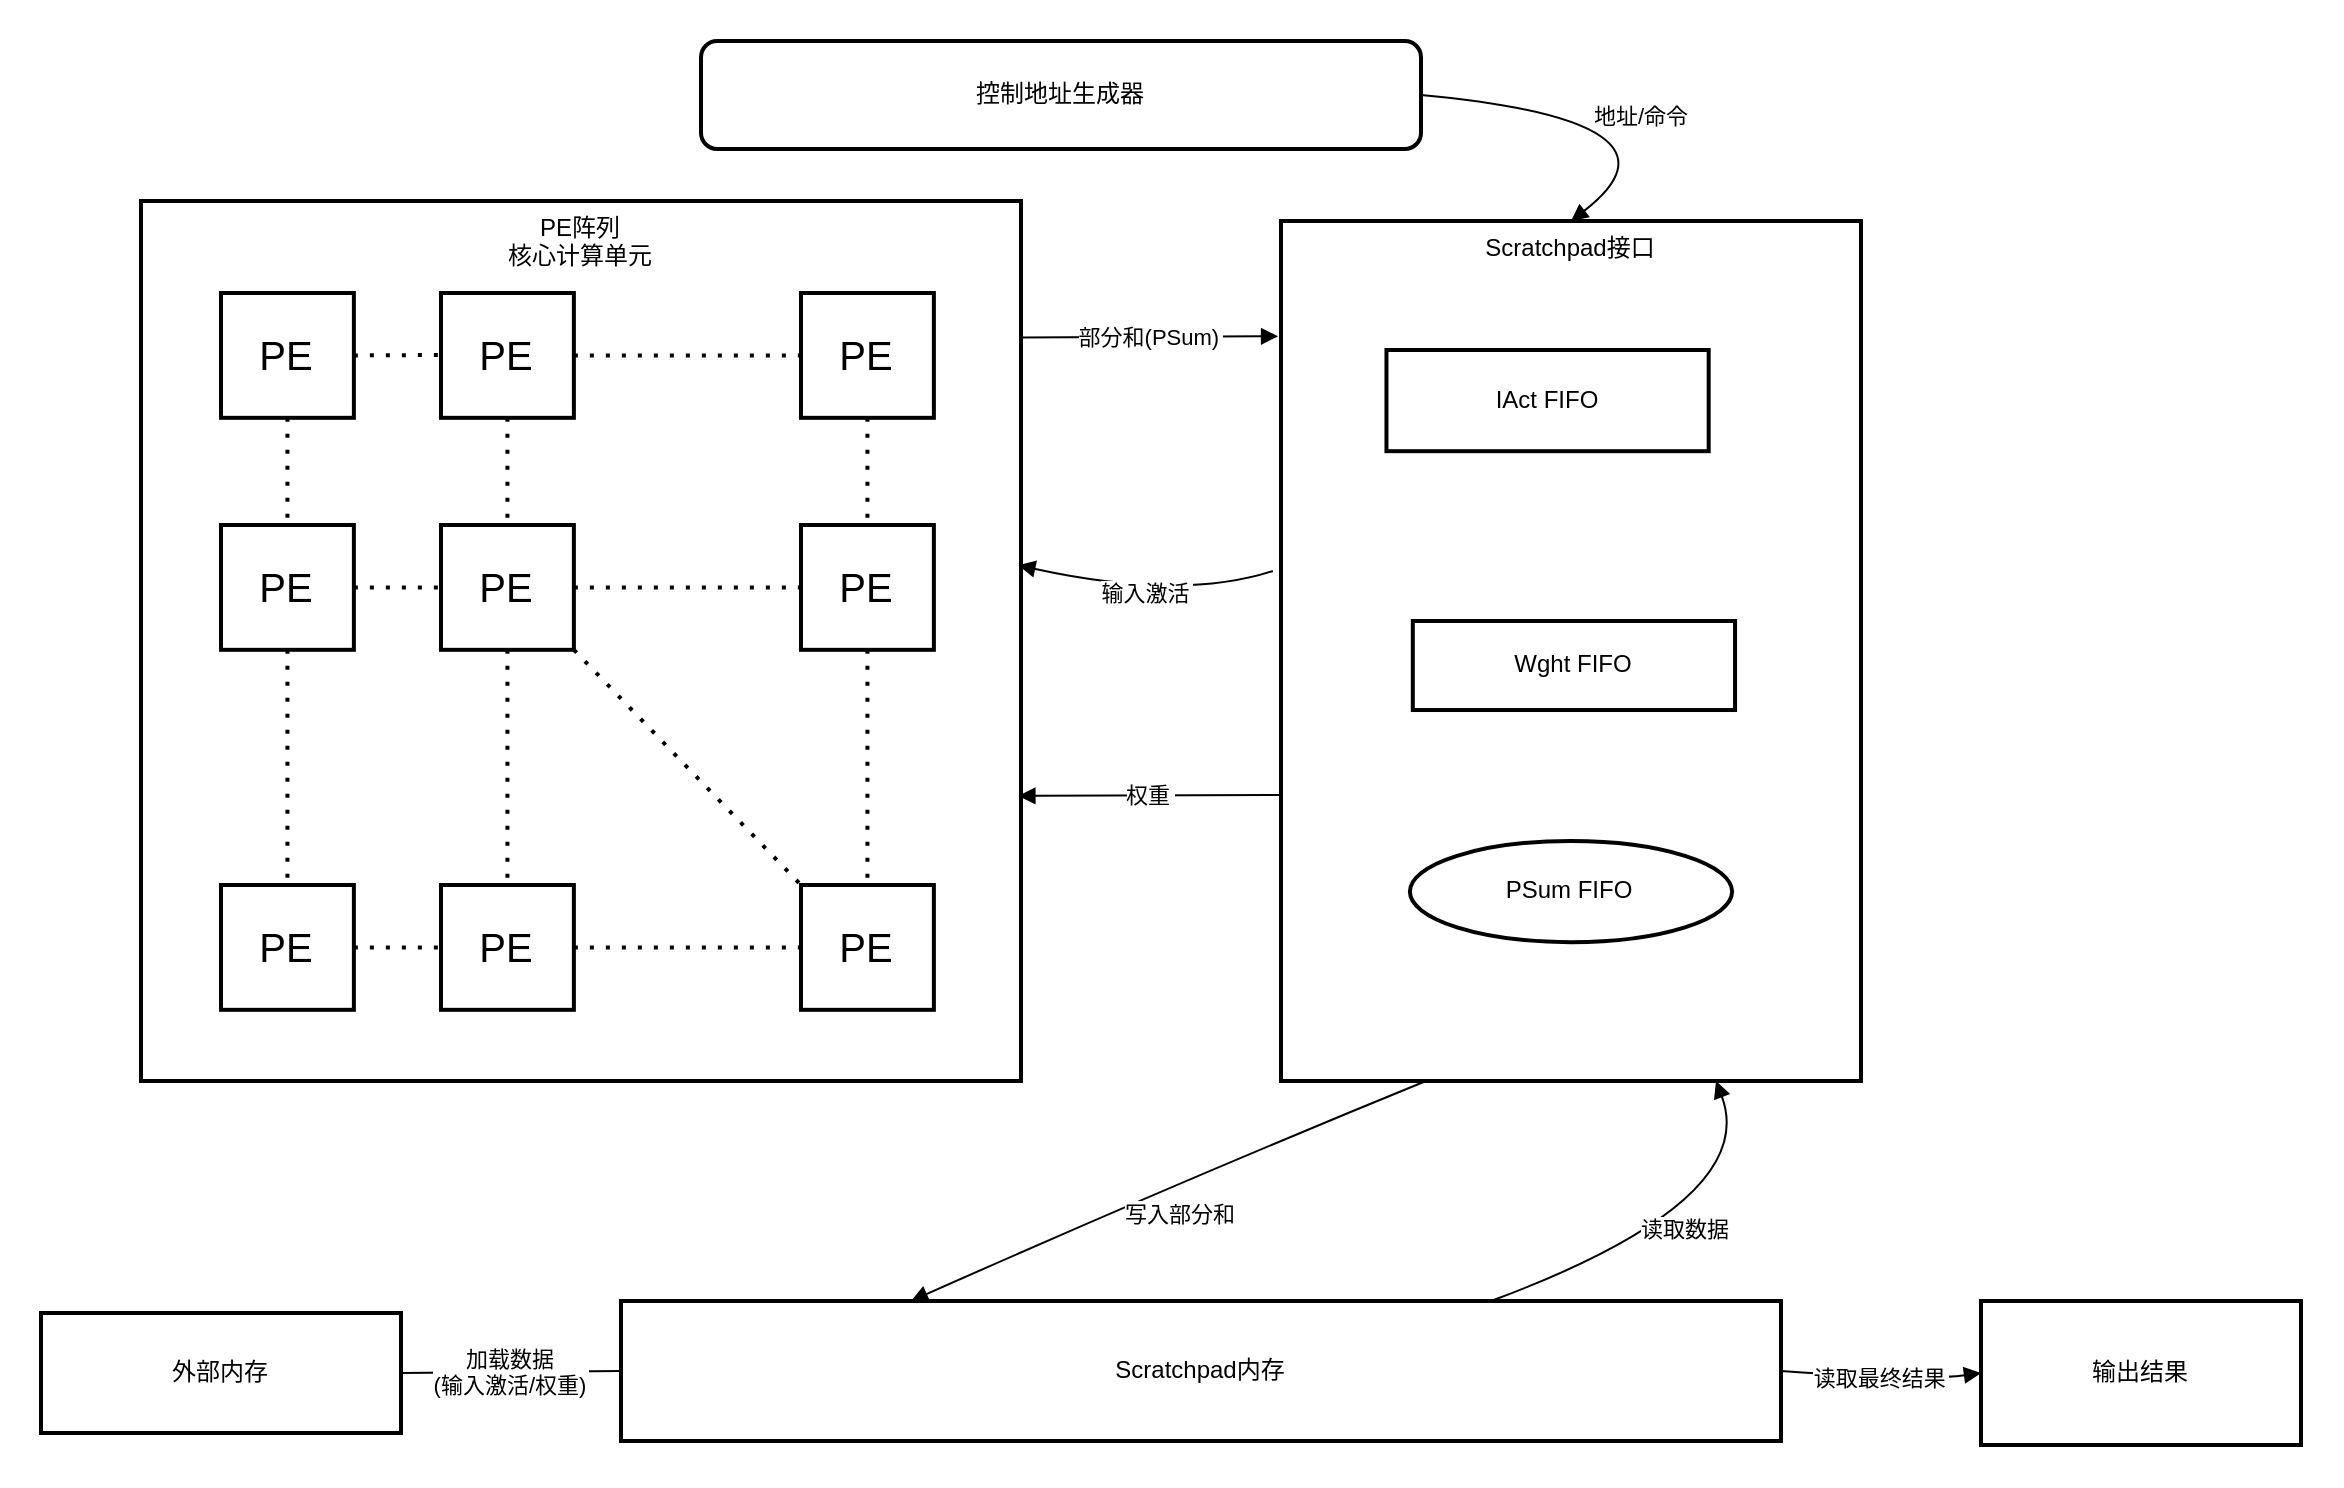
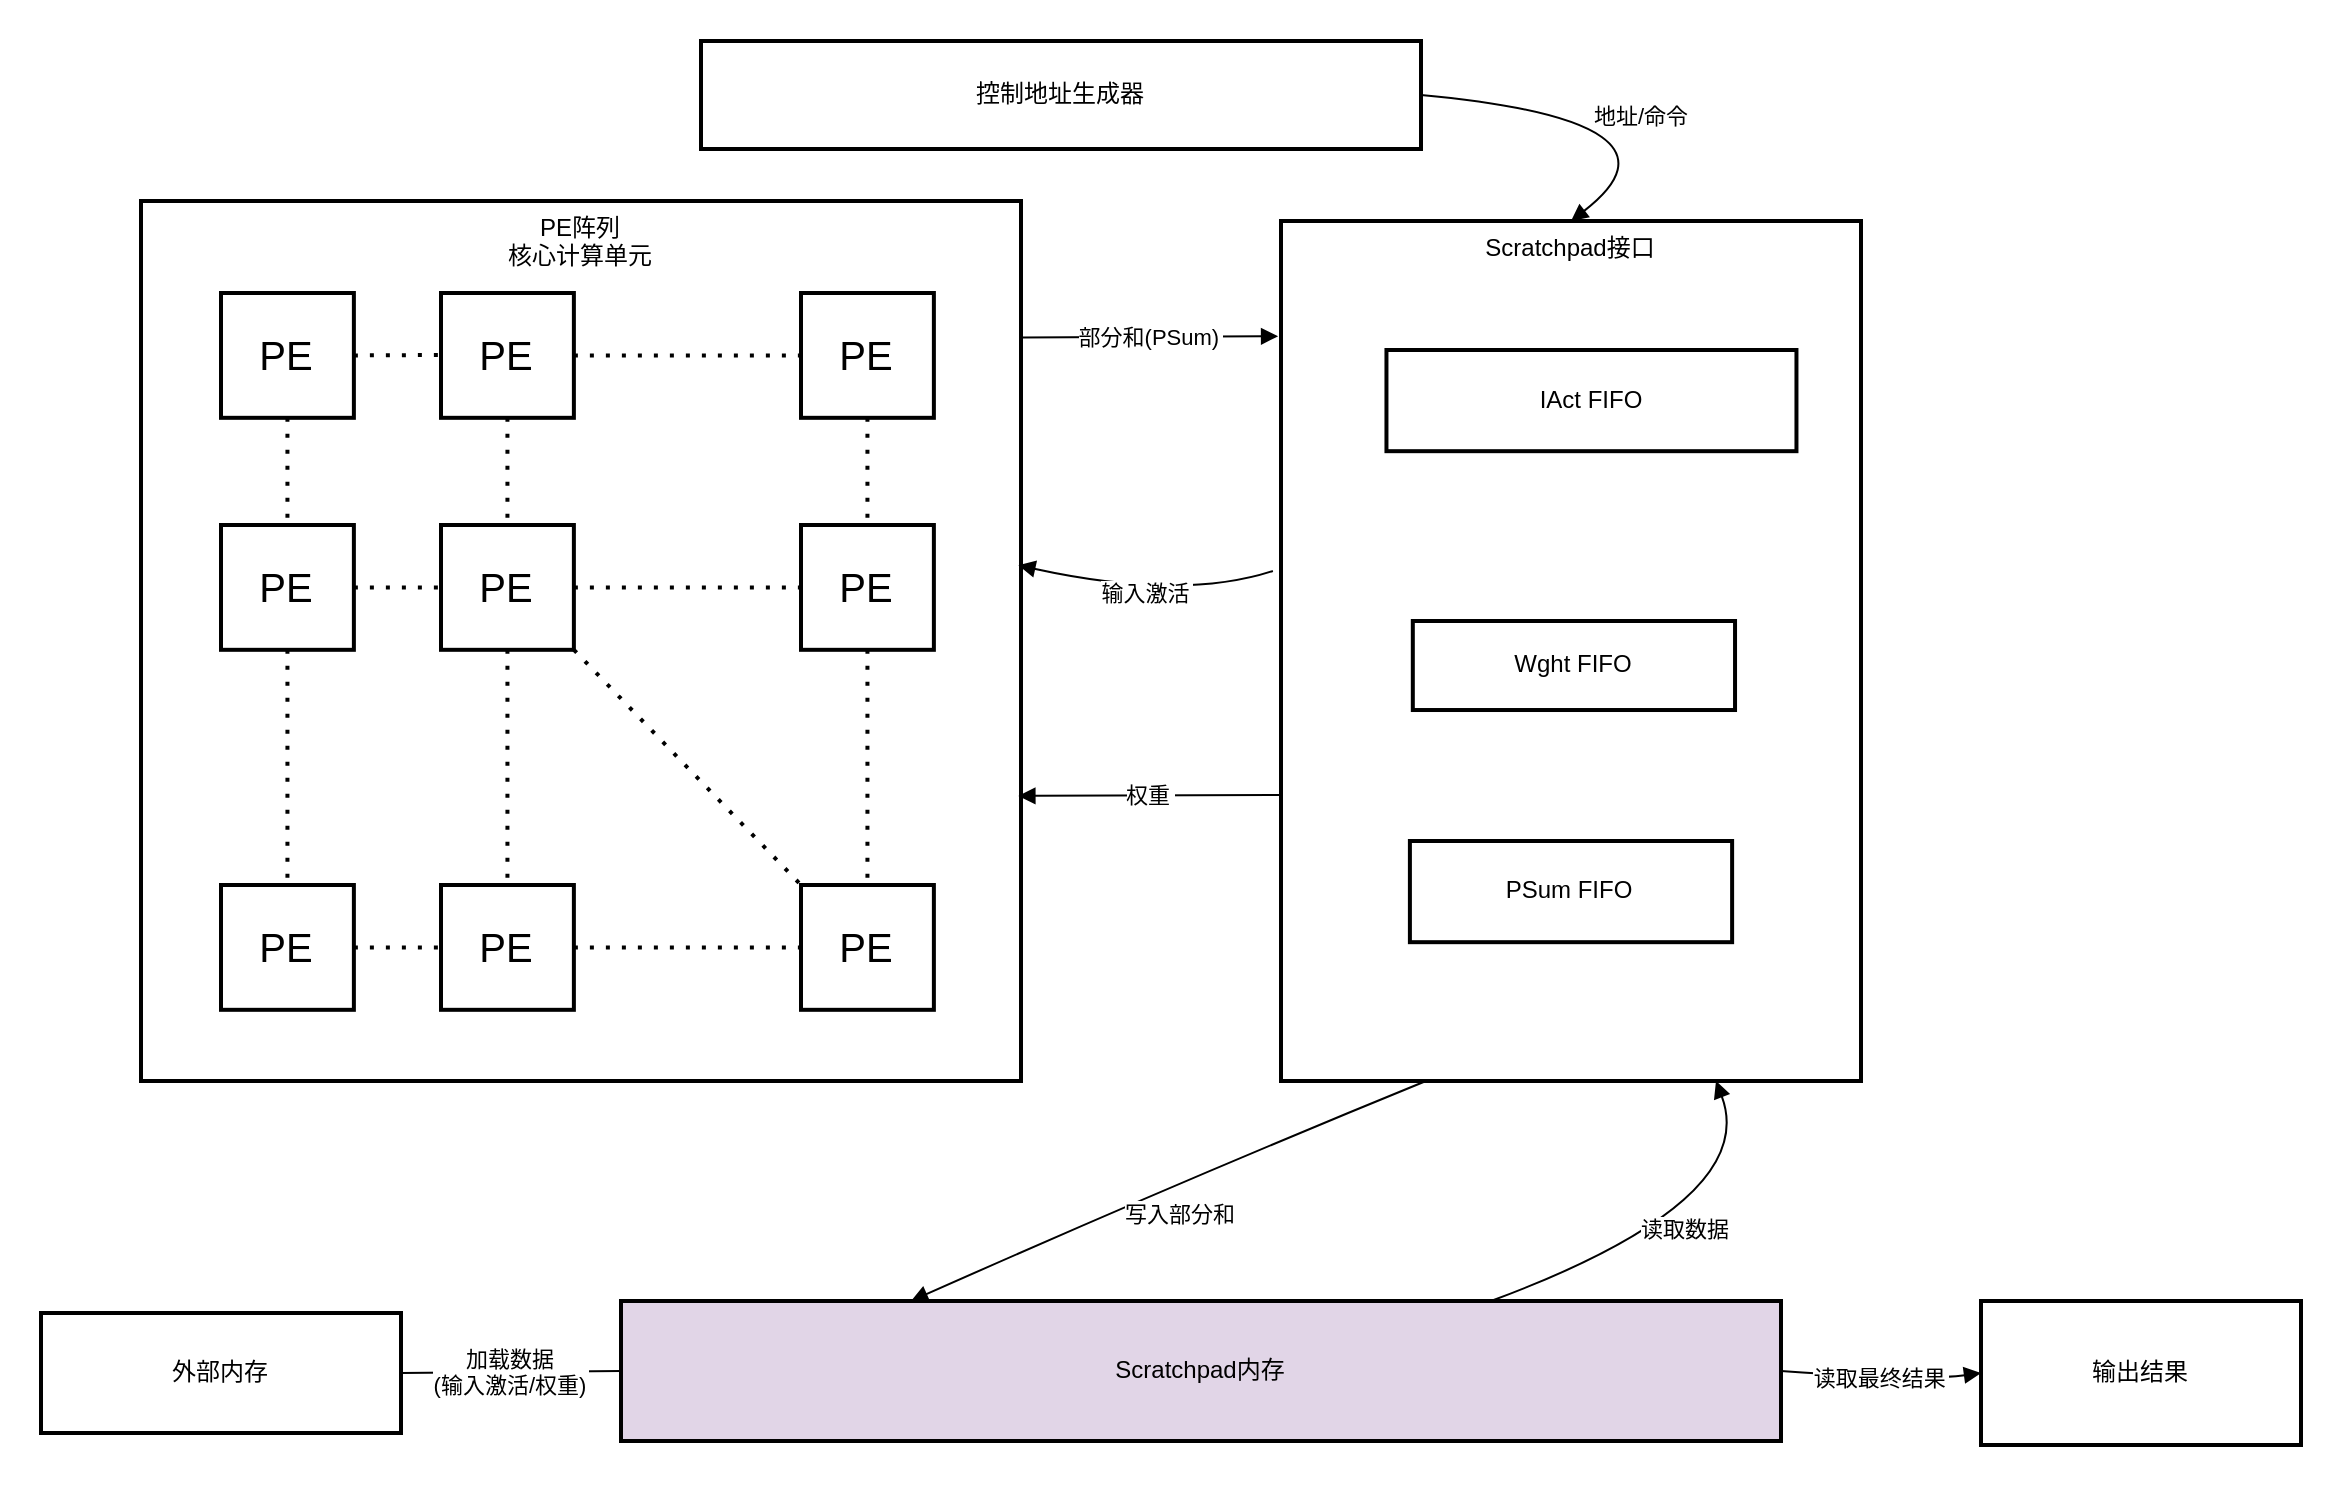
(1061, 95) -> (1061, 95)
(1548, 401) -> (1591, 401)
(1571, 892) -> (1571, 892)
(1201, 1371) -> (1201, 1371)
